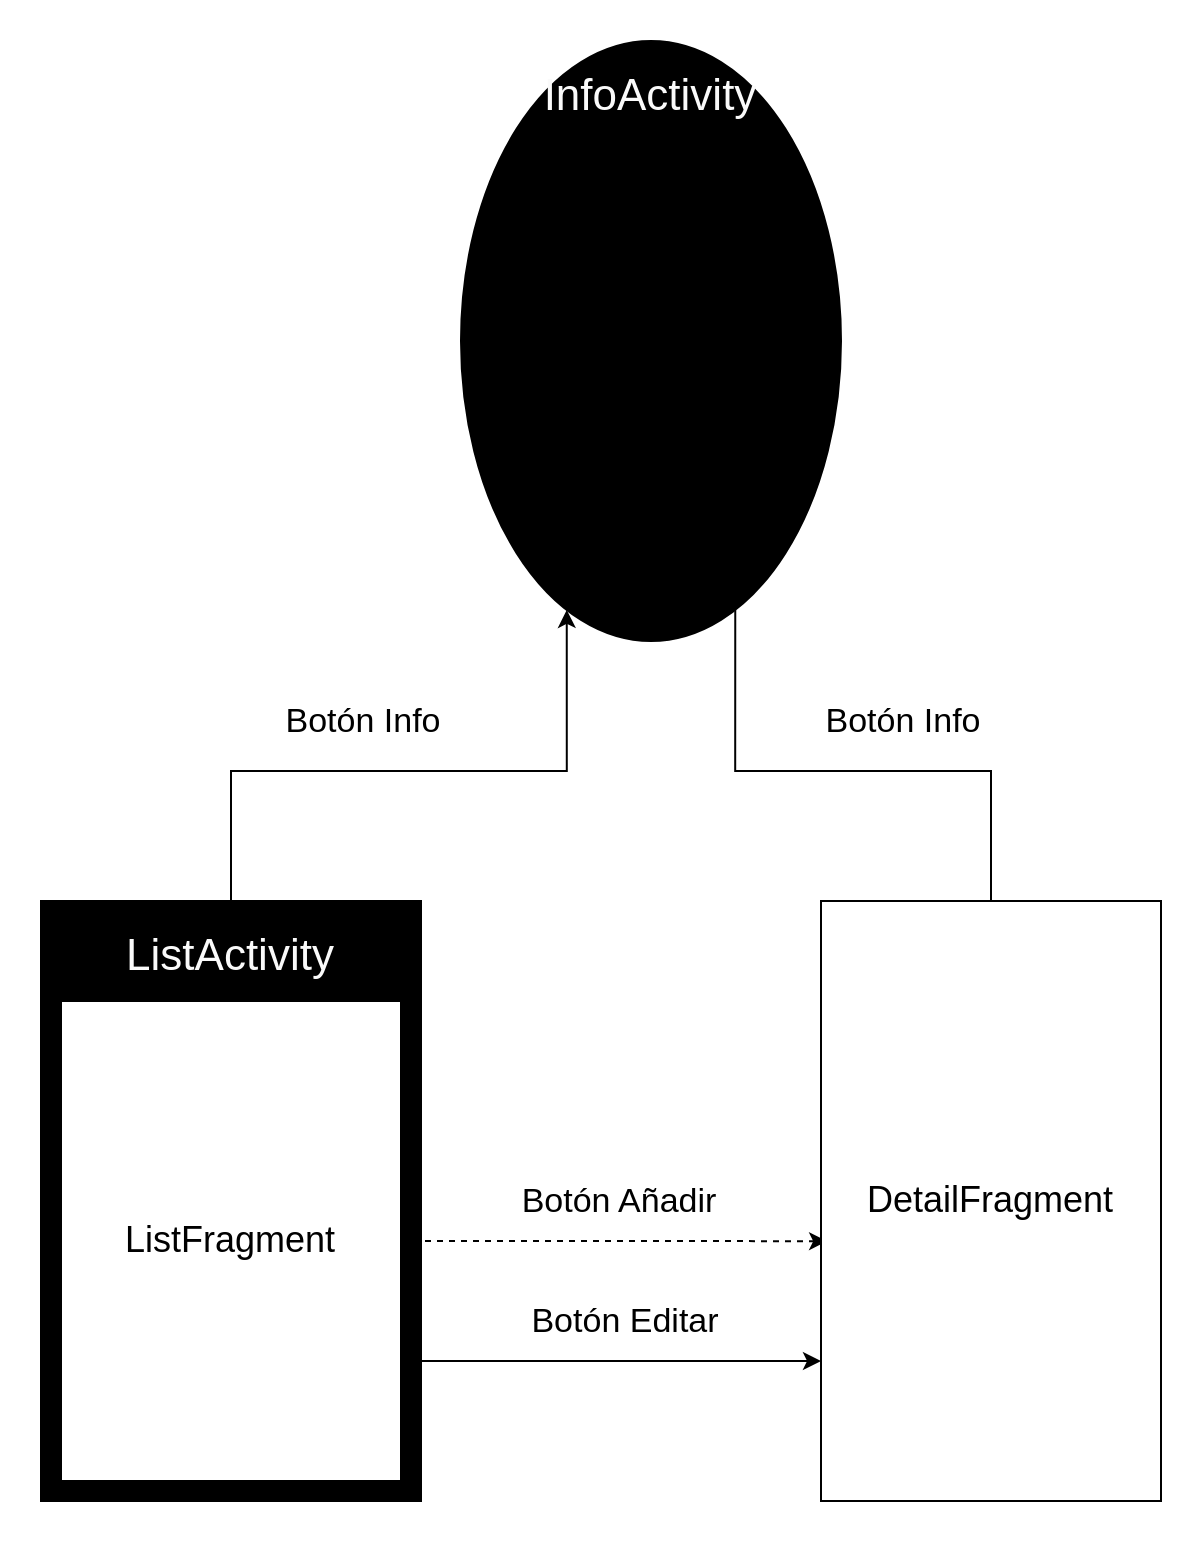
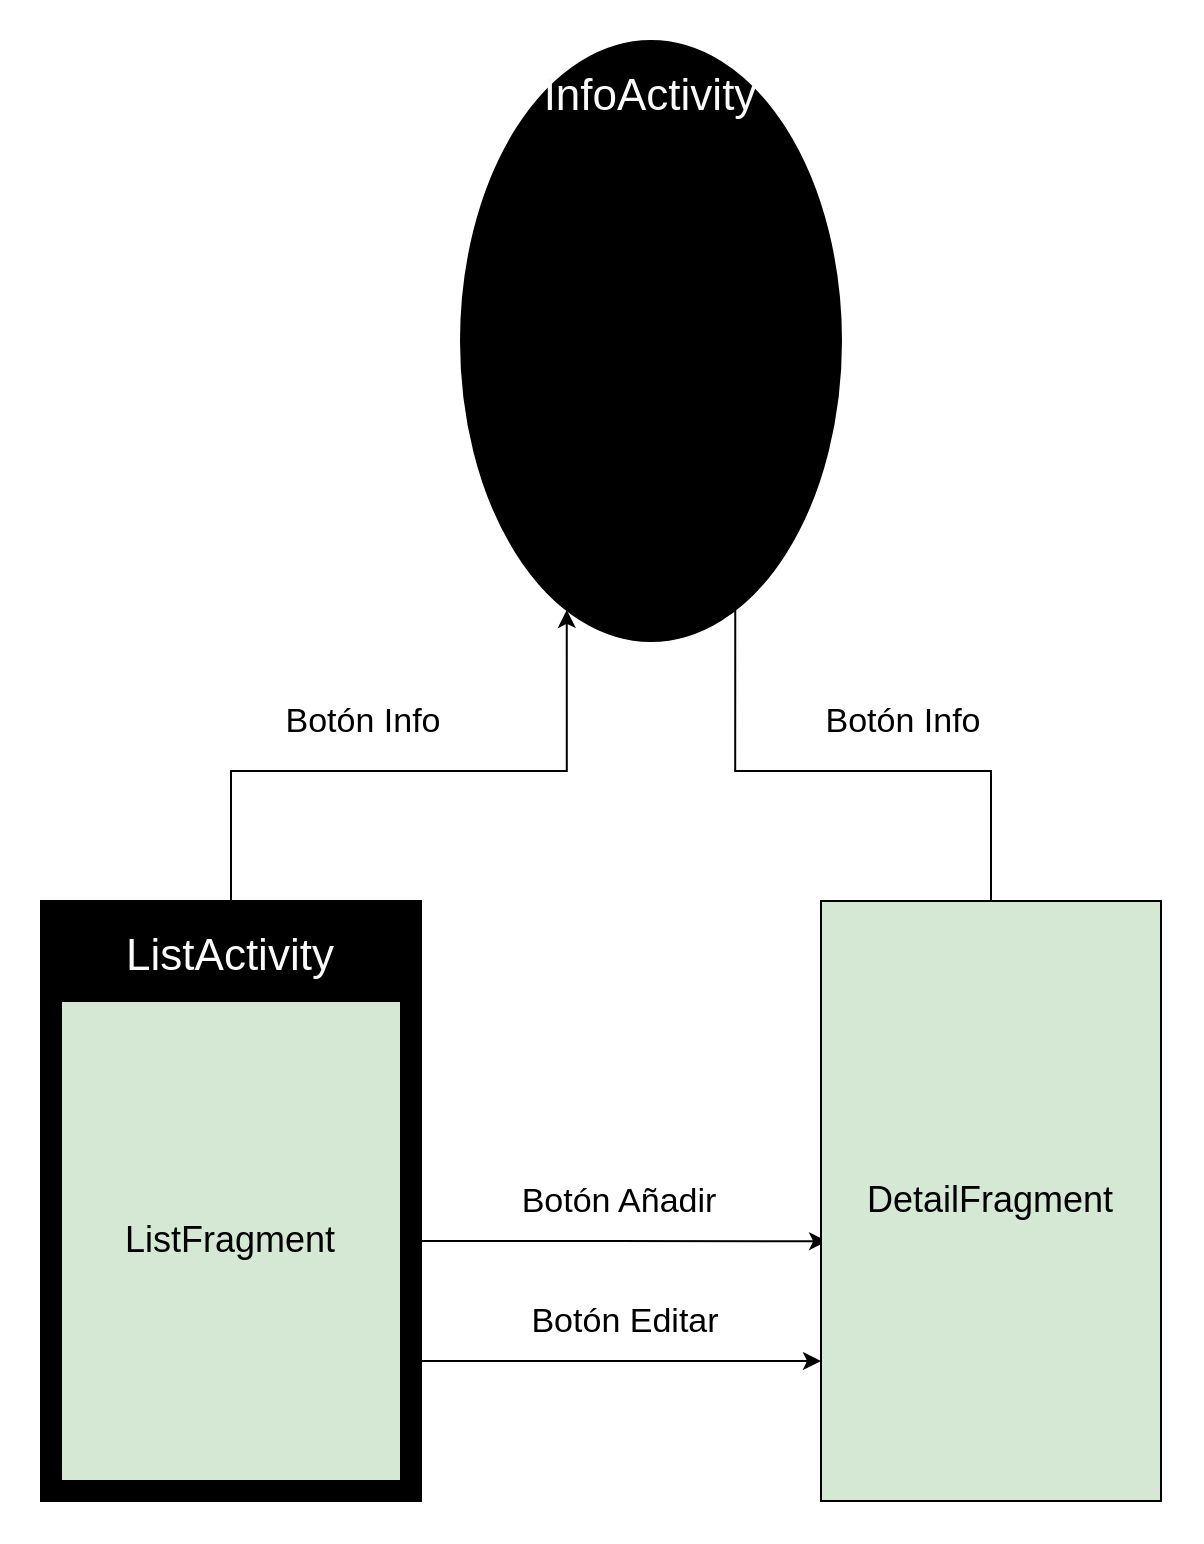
(991, 1201) -> (991, 1201)
(231, 1241) -> (231, 1241)
(615, 1241) -> (615, 1241)
